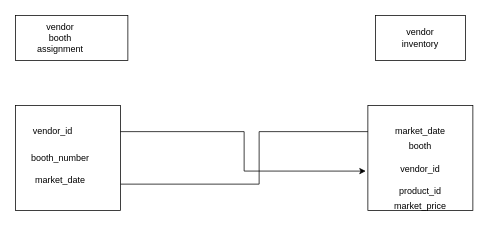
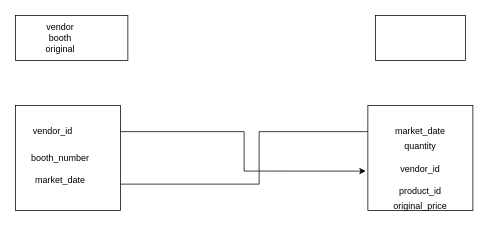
(60, 38) -> (60, 38)
(420, 38) -> none
(420, 147) -> (420, 147)
(420, 207) -> (420, 207)
